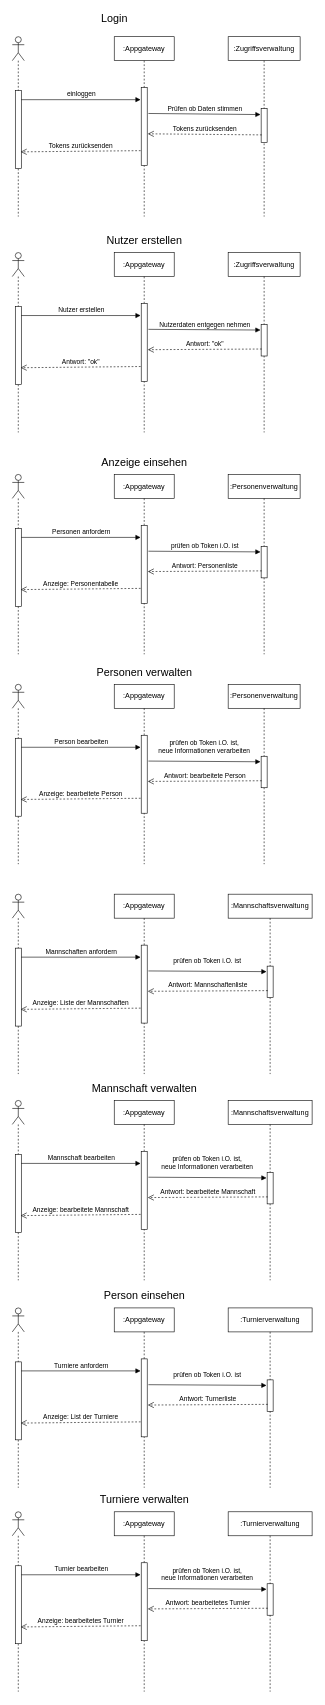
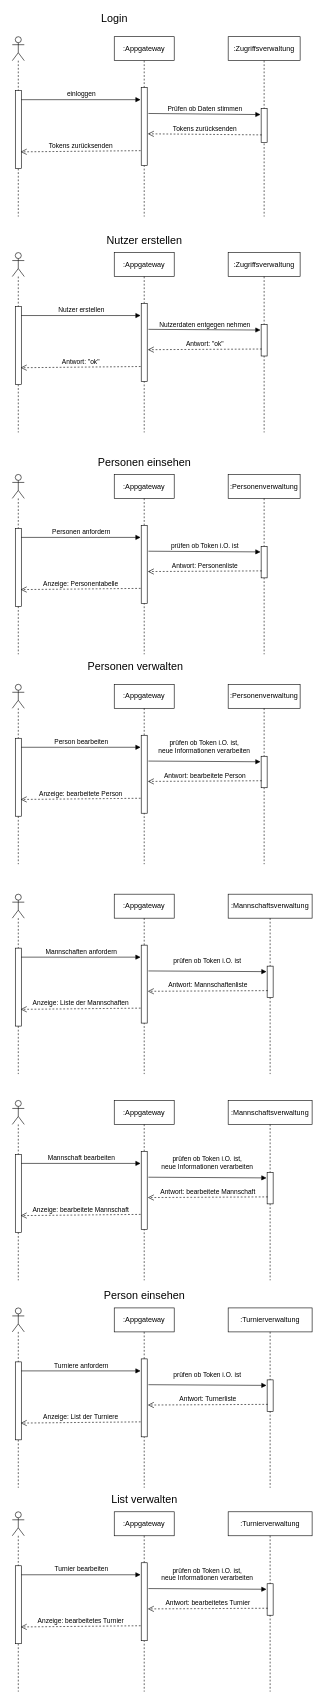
(145, 462) -> (145, 462)
(144, 672) -> (135, 666)
(144, 1089) -> none
(145, 1500) -> (145, 1500)
